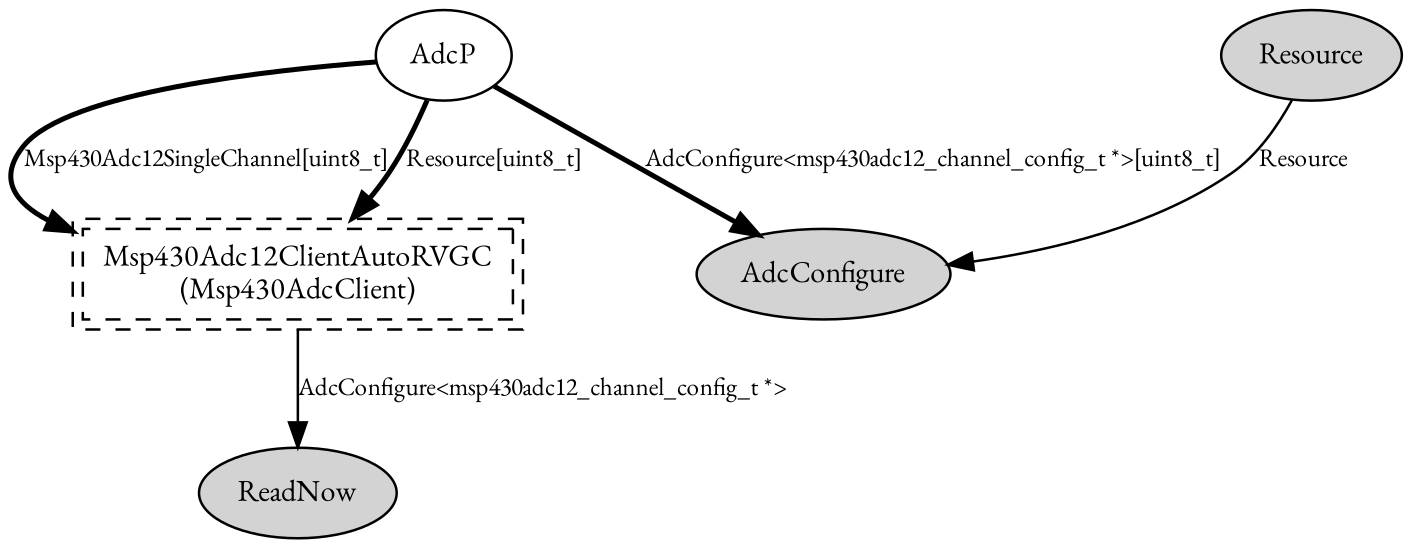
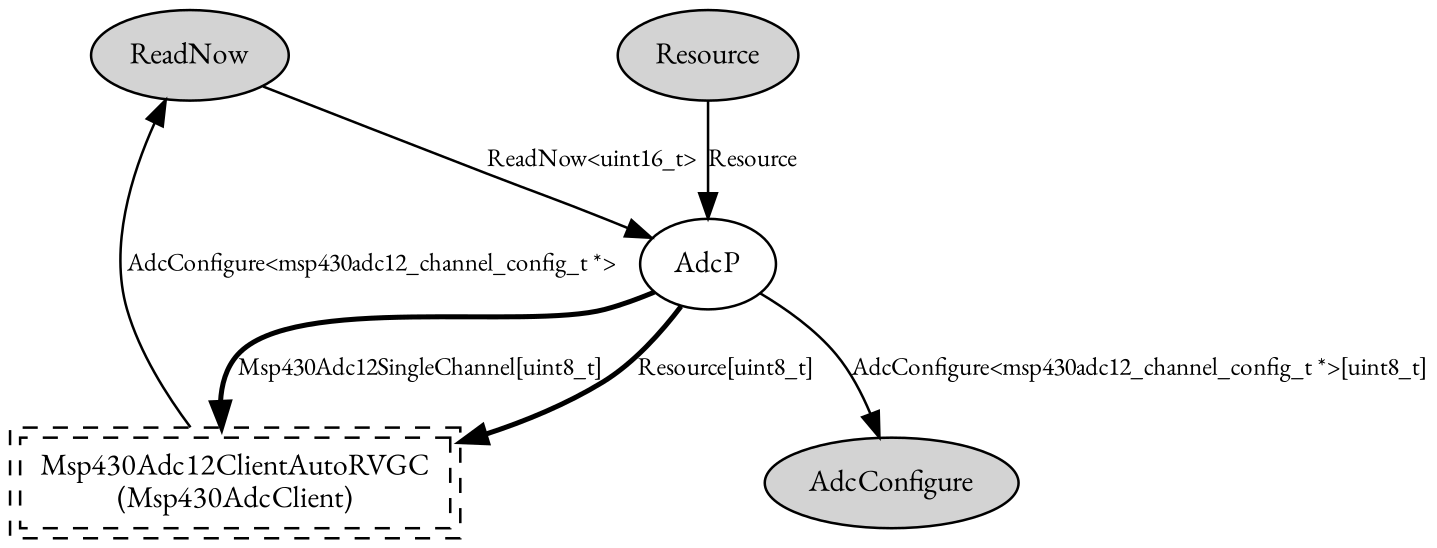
(615, 154) -> (826, 344)
none -> (445, 157)
(1152, 215) -> (708, 147)
